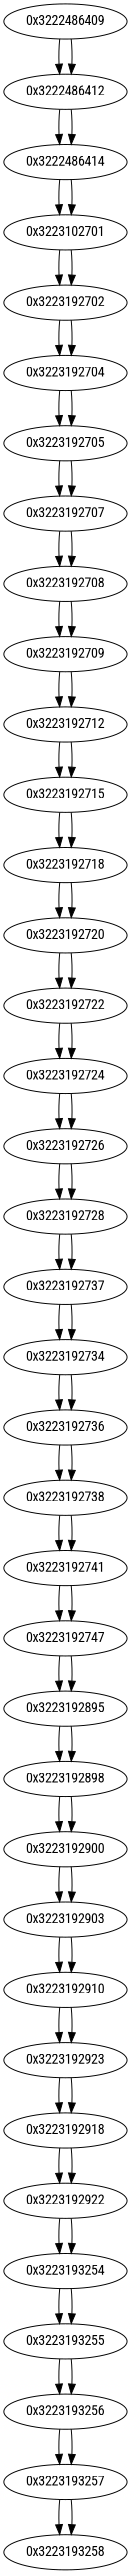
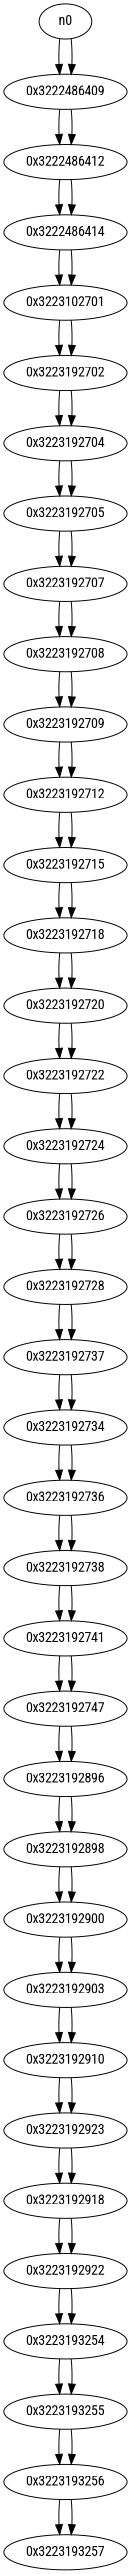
none -> (65, 21)
(65, 1709) -> (65, 1779)
(65, 2552) -> none
